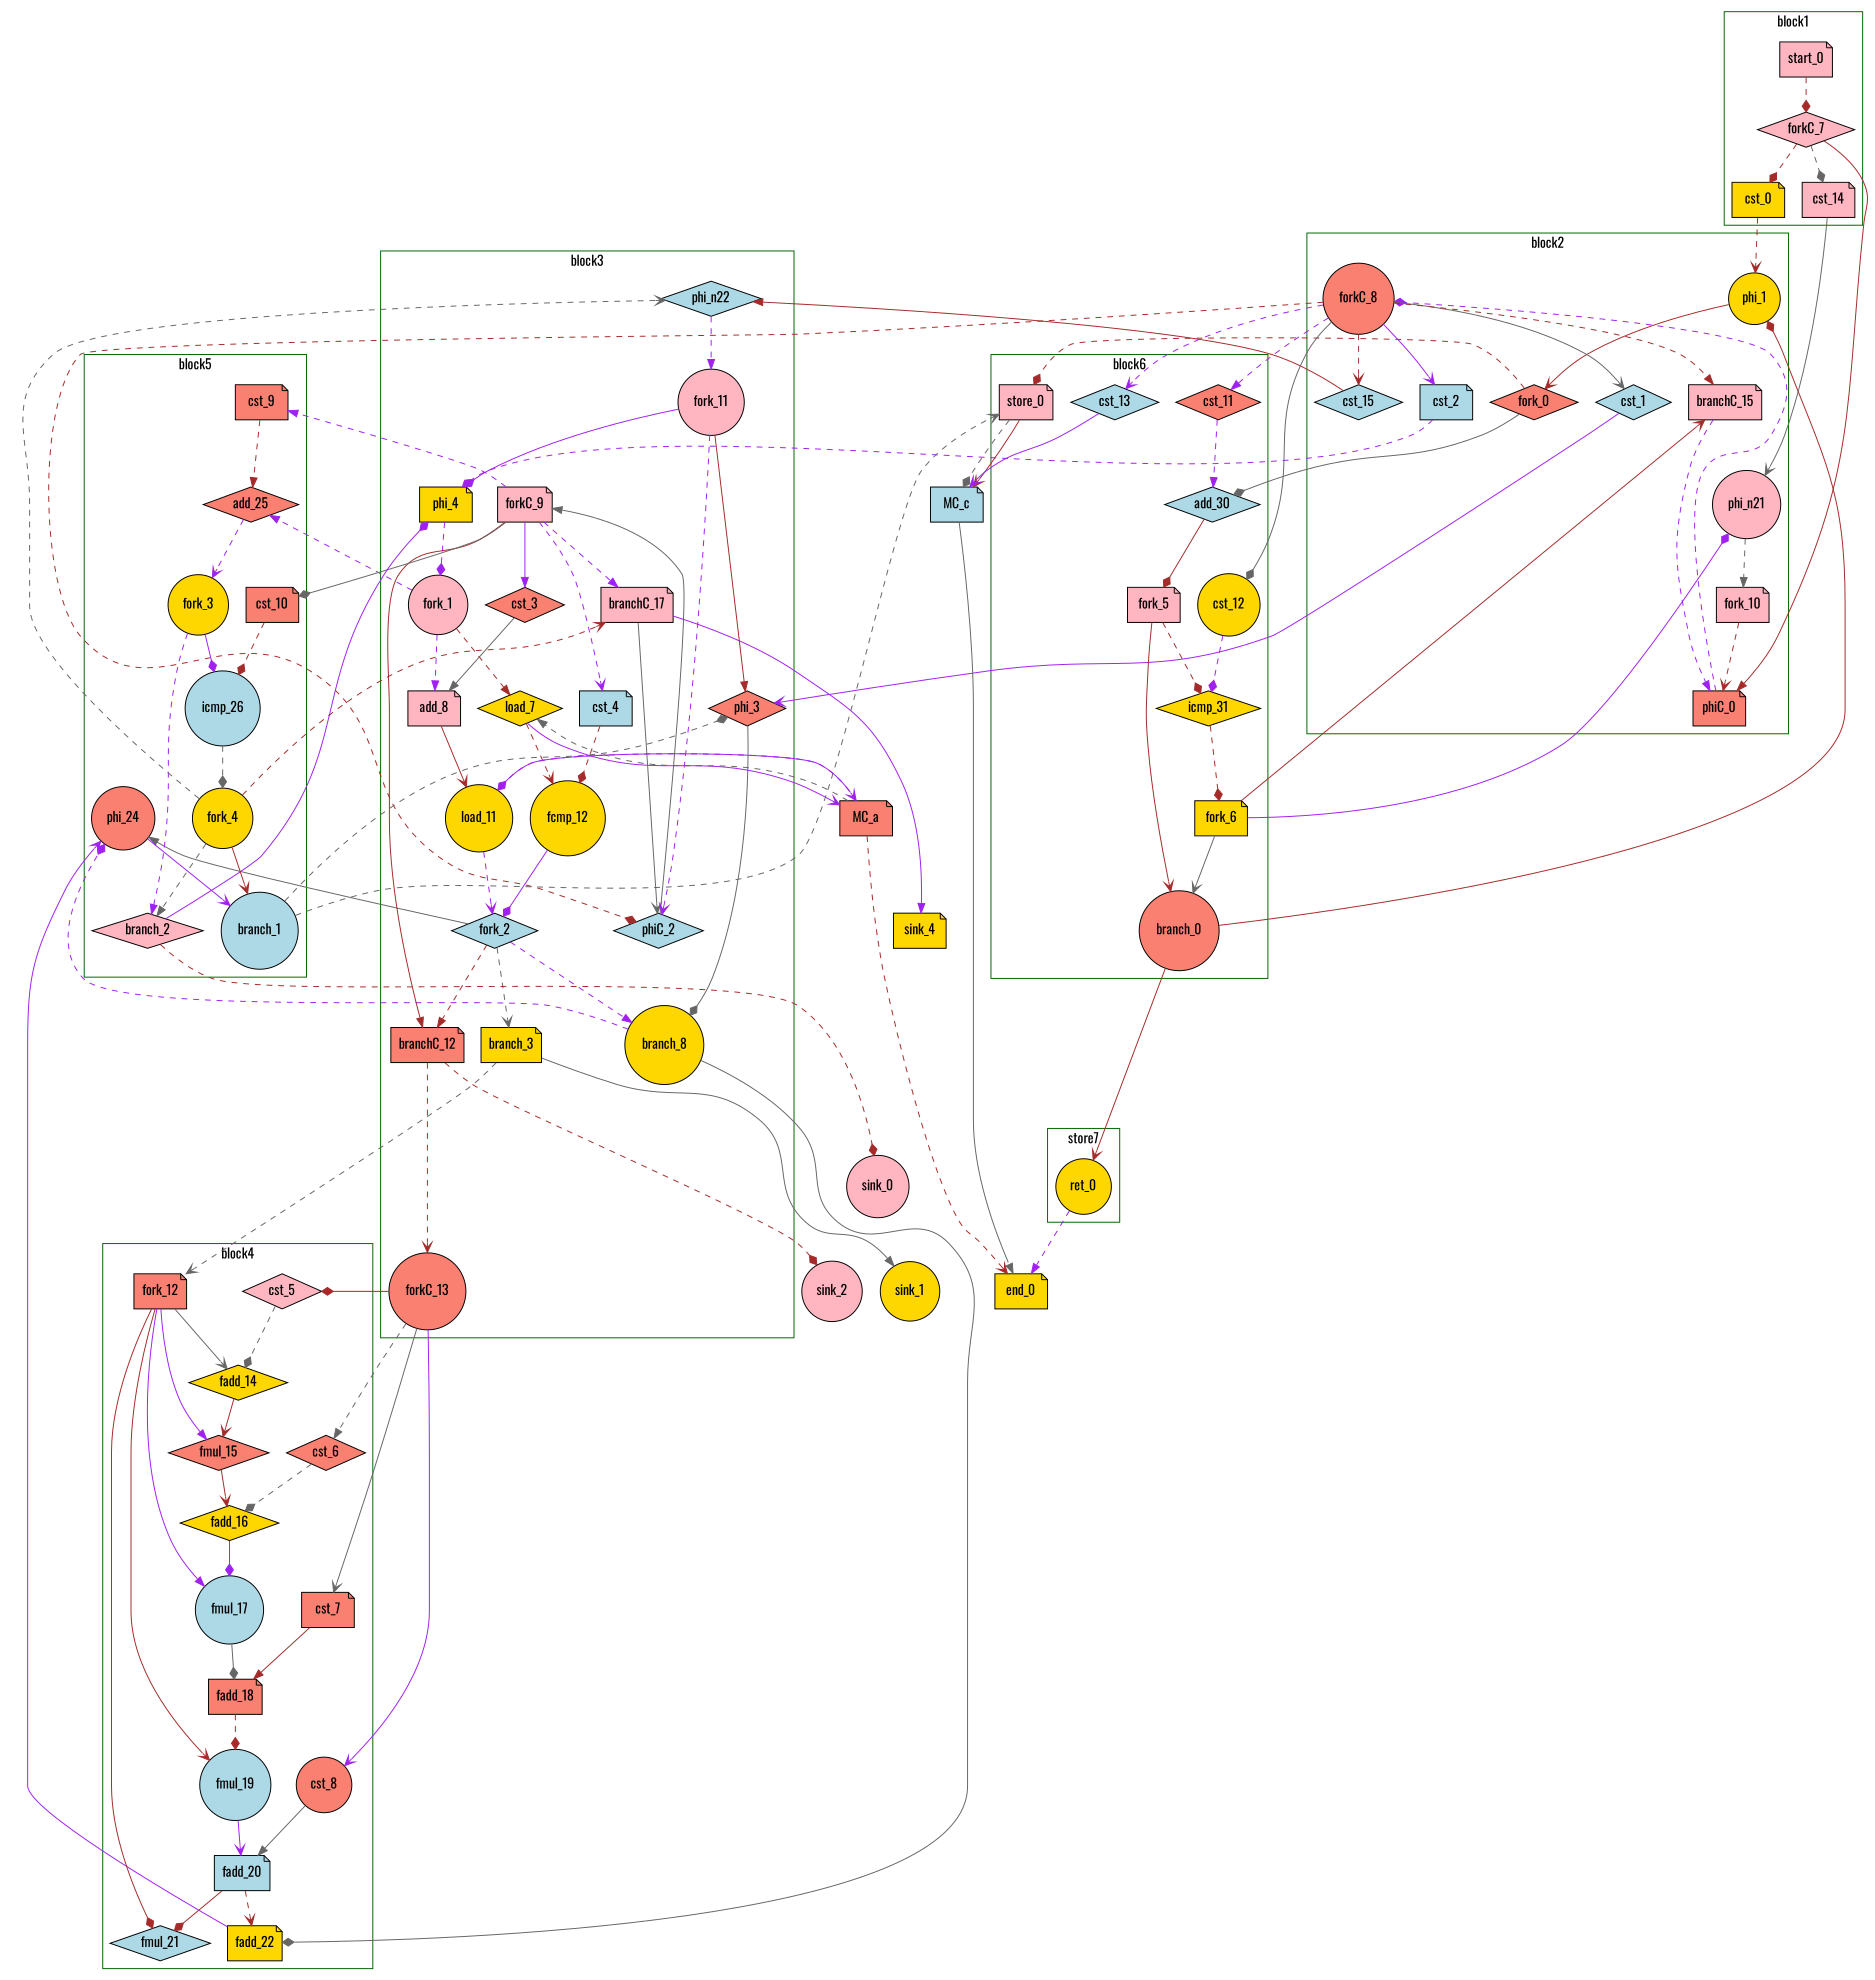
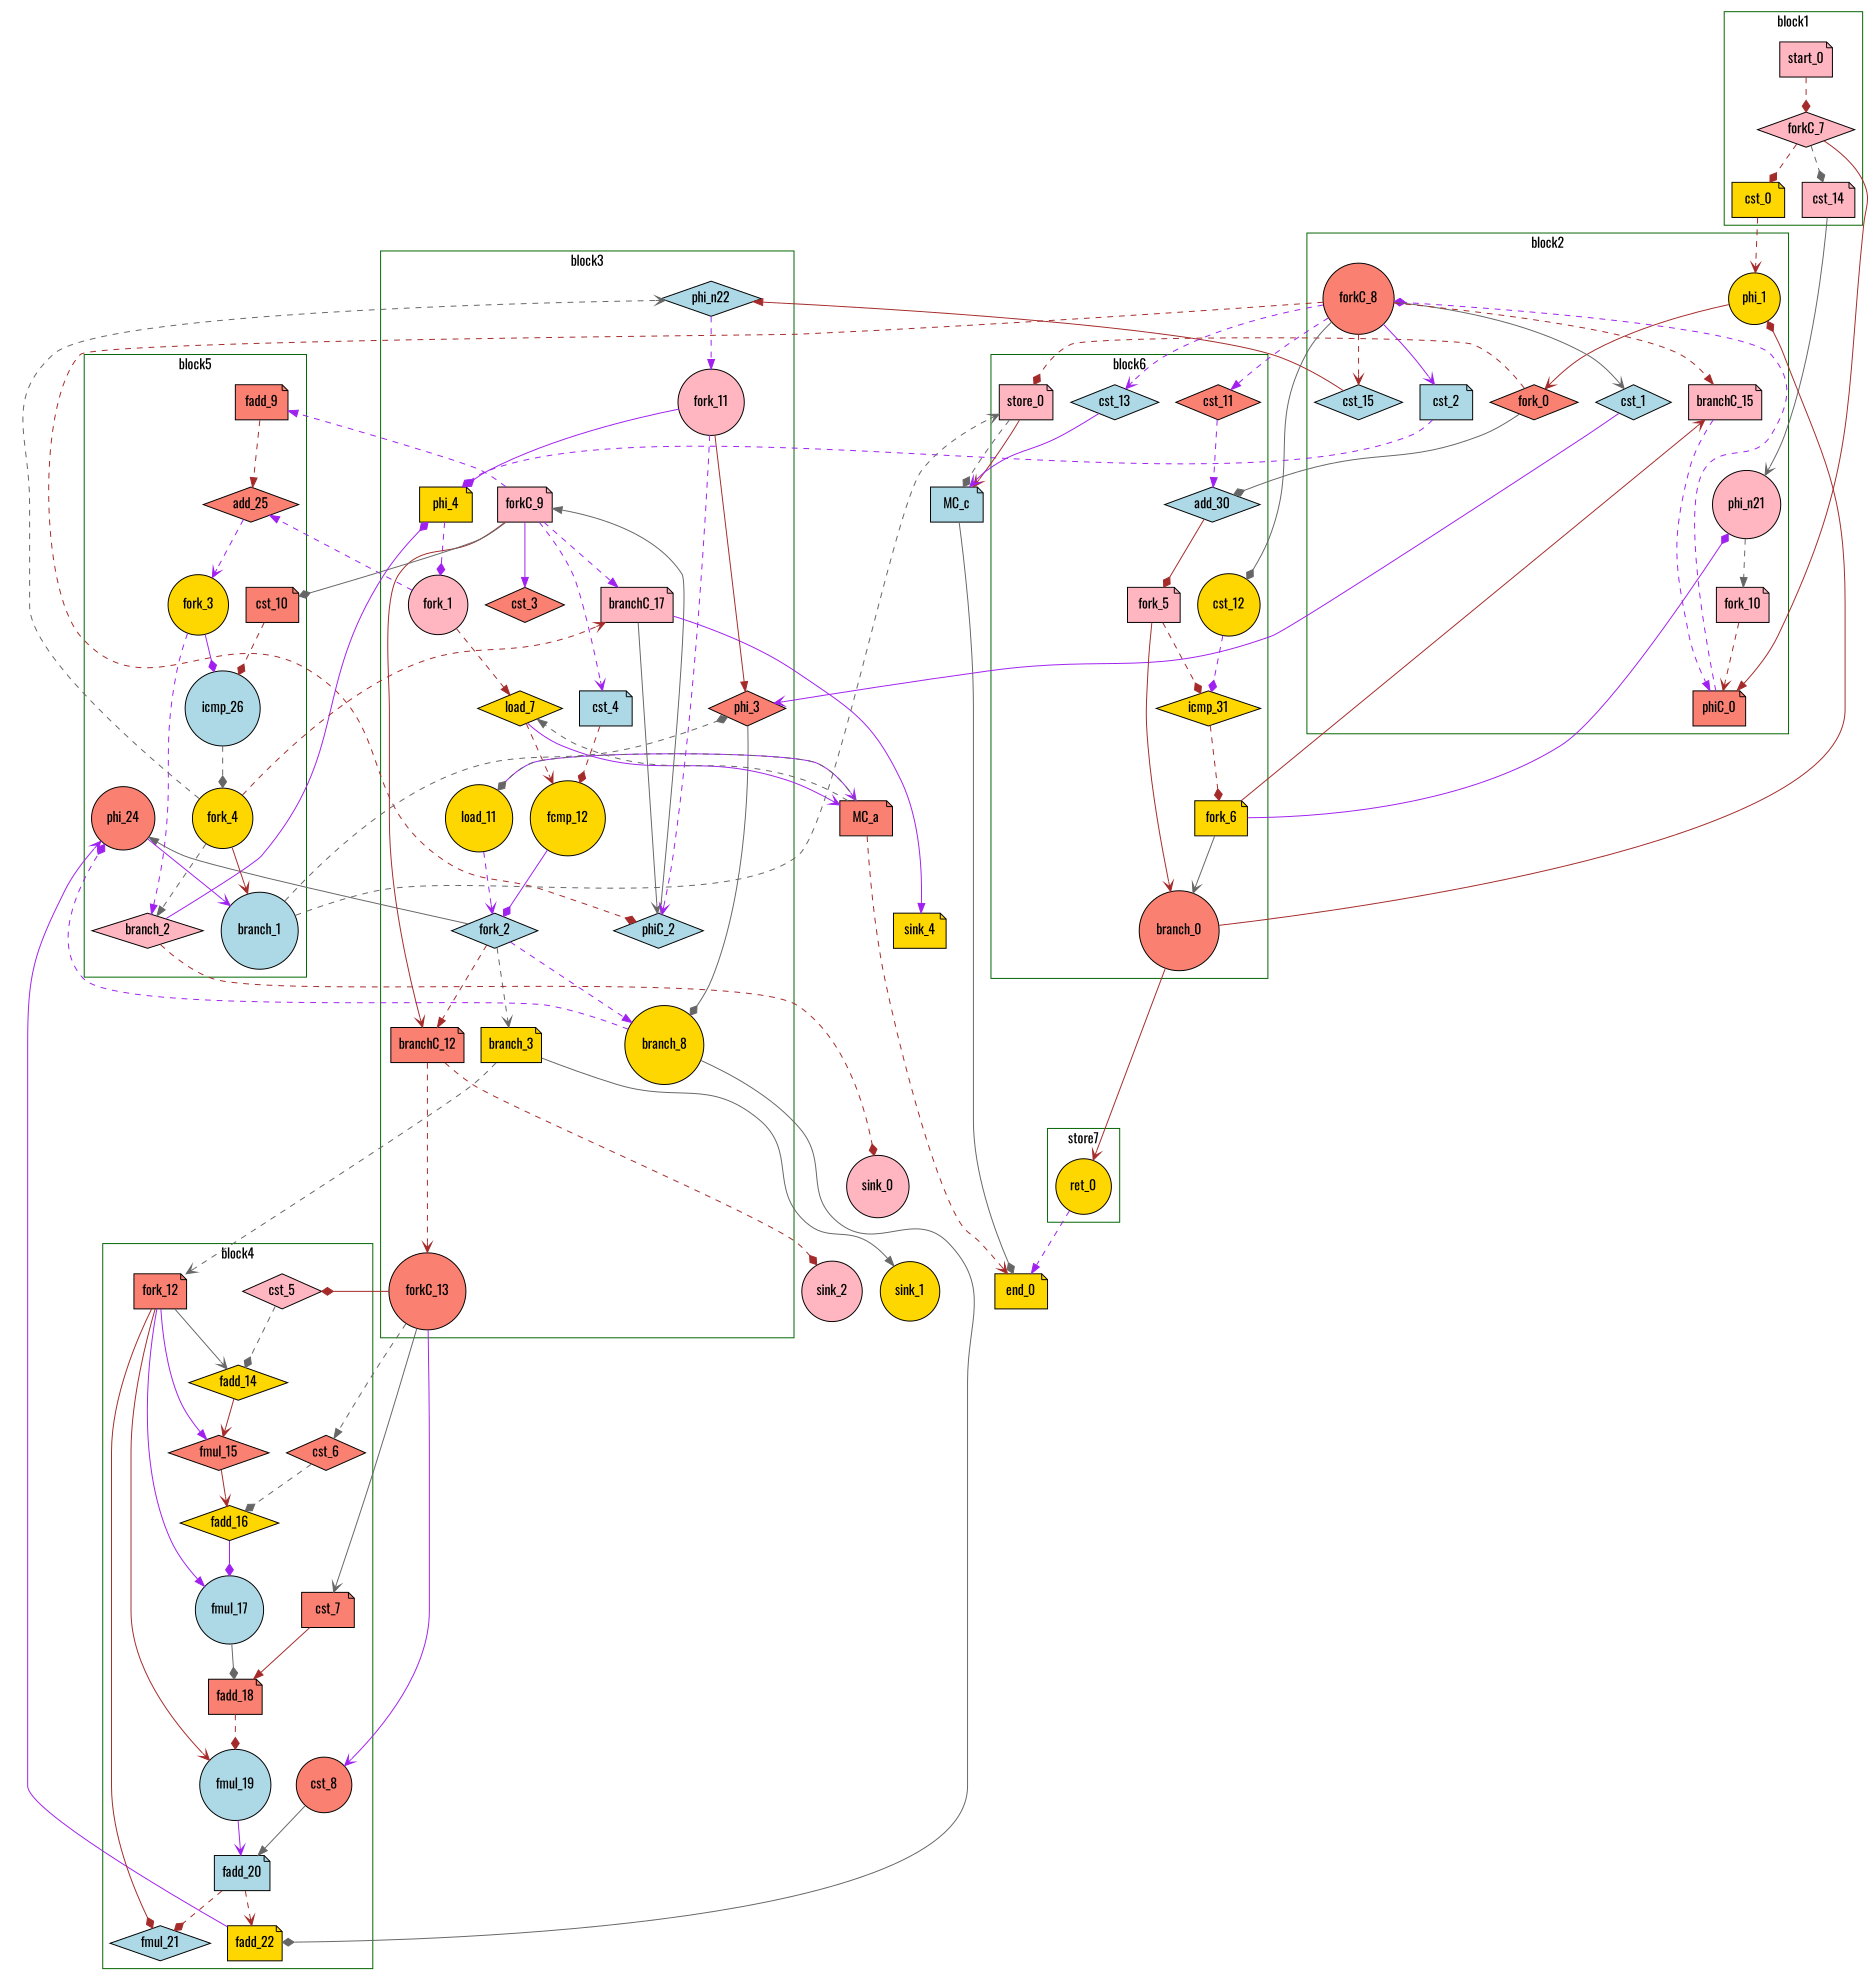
(262, 402) -> (262, 402)
(434, 708) -> none
(389, 736) -> (389, 736)
(686, 754) -> (686, 754)
(973, 895) -> (973, 895)
(204, 1906) -> (204, 1906)
